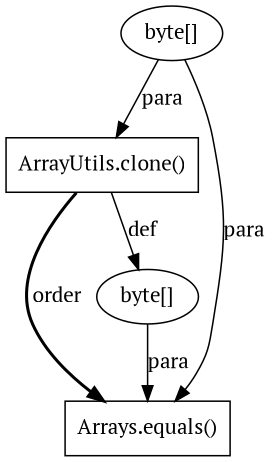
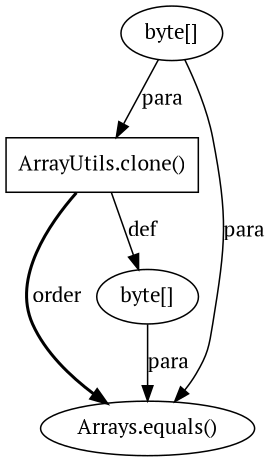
(148, 428) -> (148, 428)
